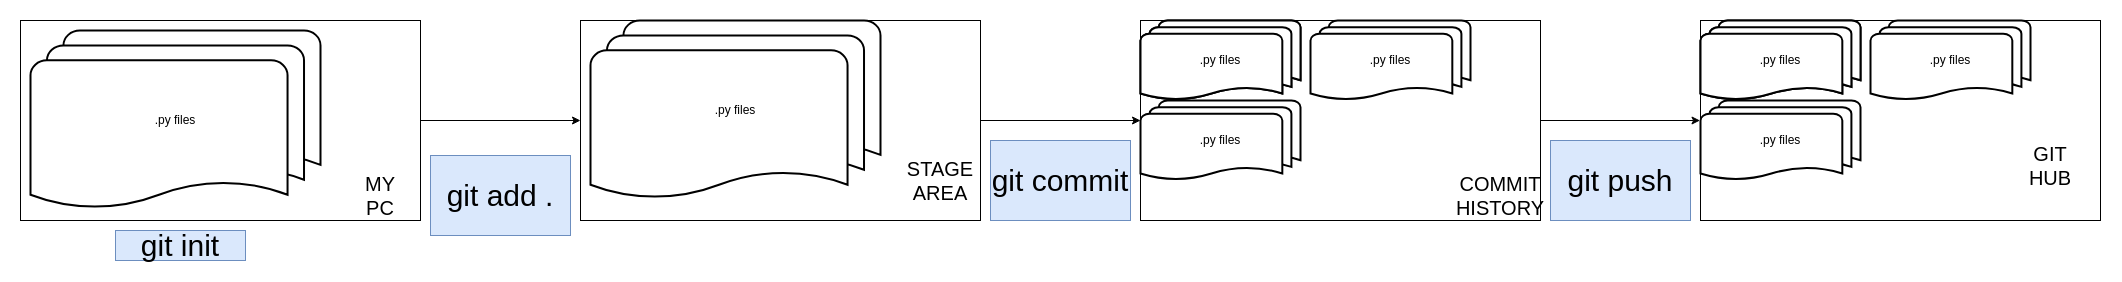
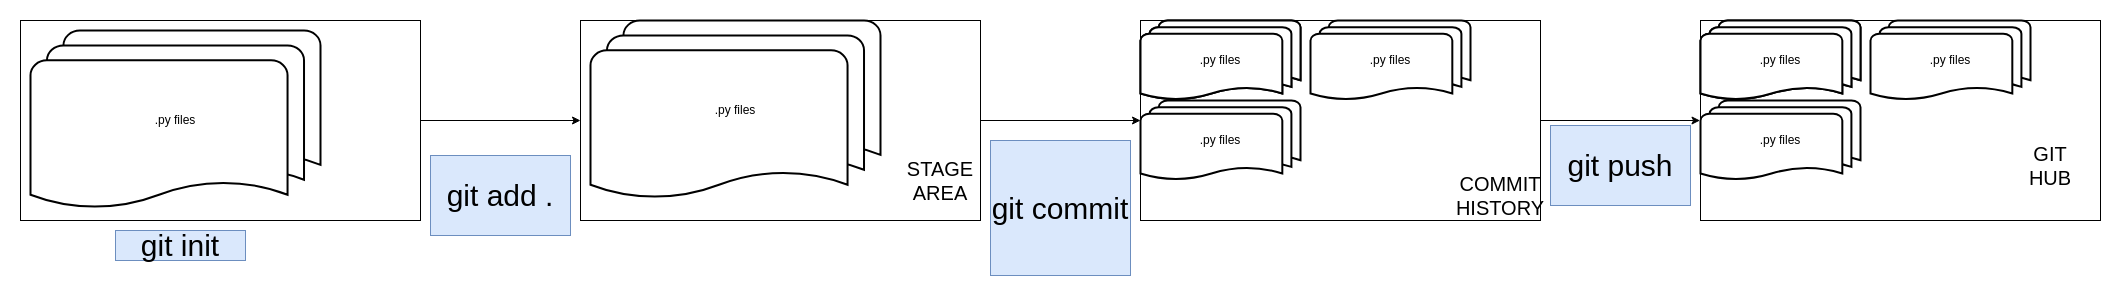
(1061, 181) -> (1061, 208)
(1621, 181) -> (1621, 166)
(381, 196) -> none
